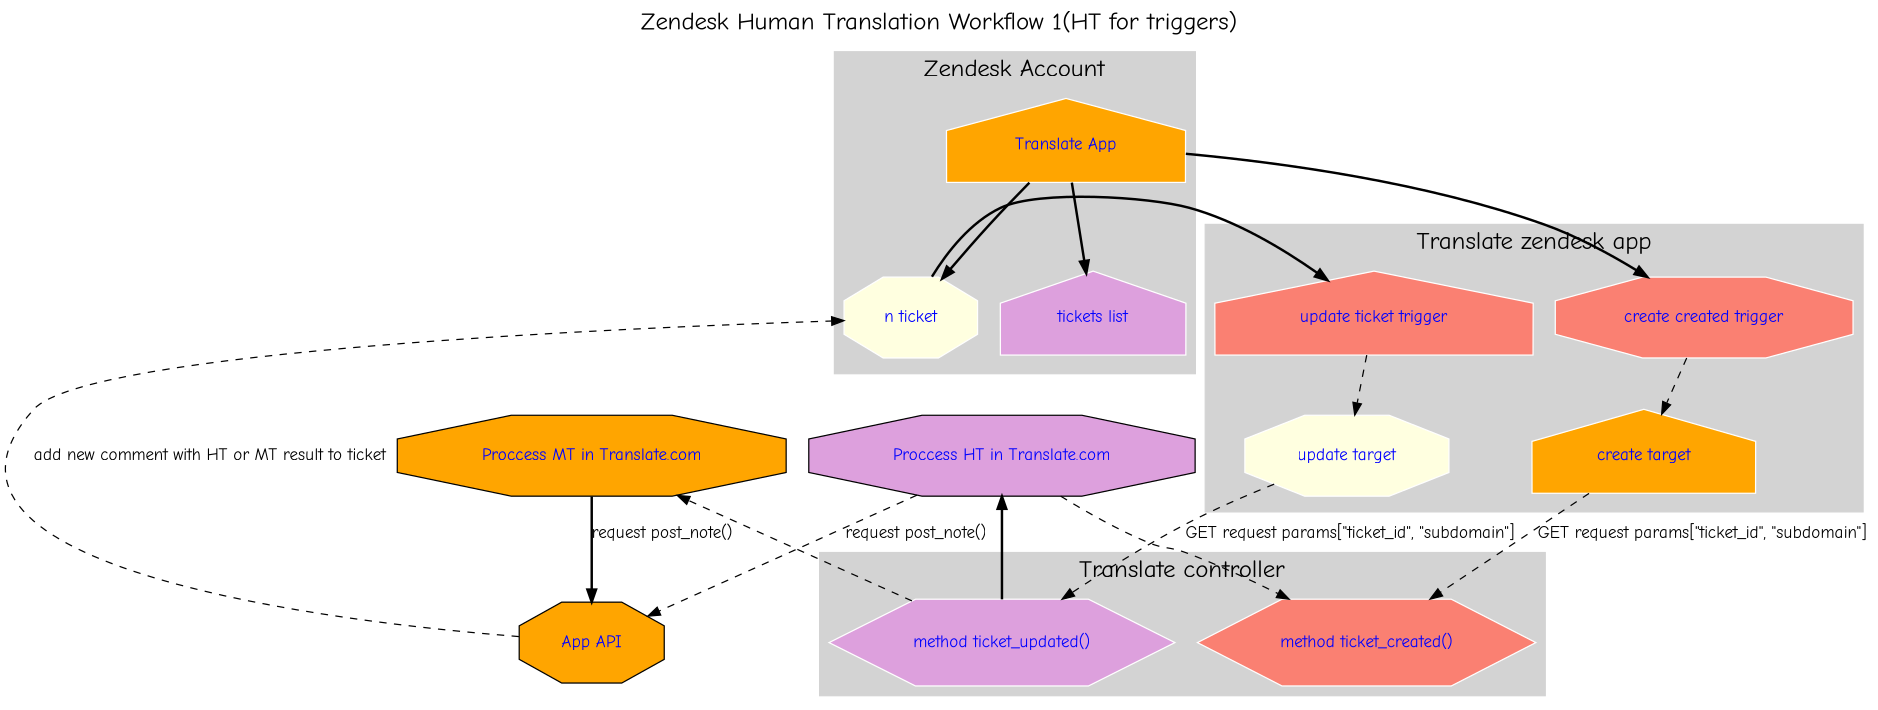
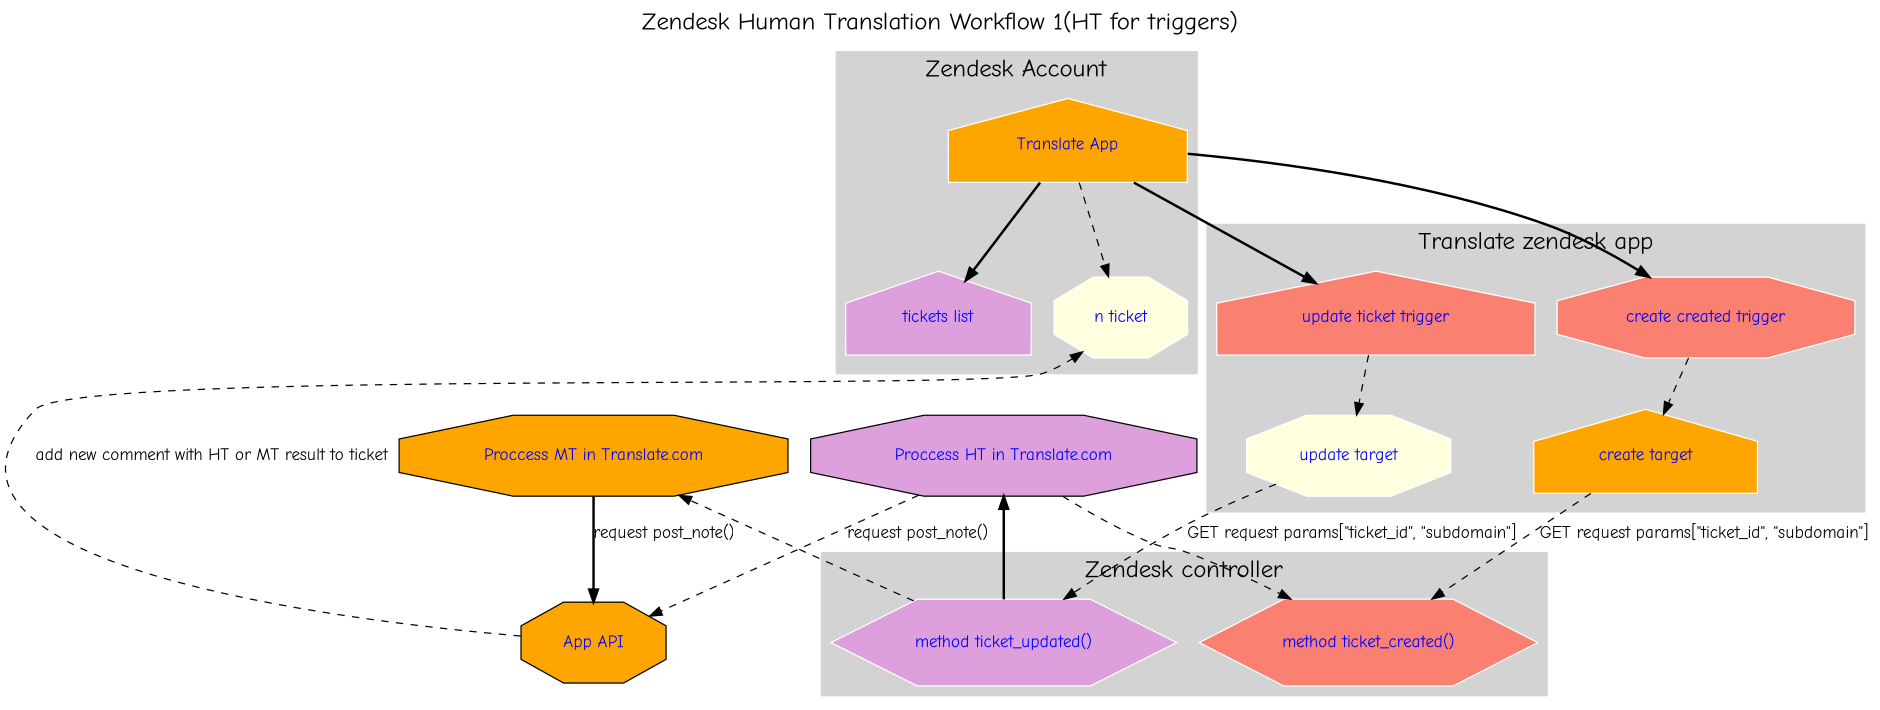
(1117, 198) -> (1224, 232)
(989, 225) -> (1092, 224)
(1182, 571) -> (1184, 571)
